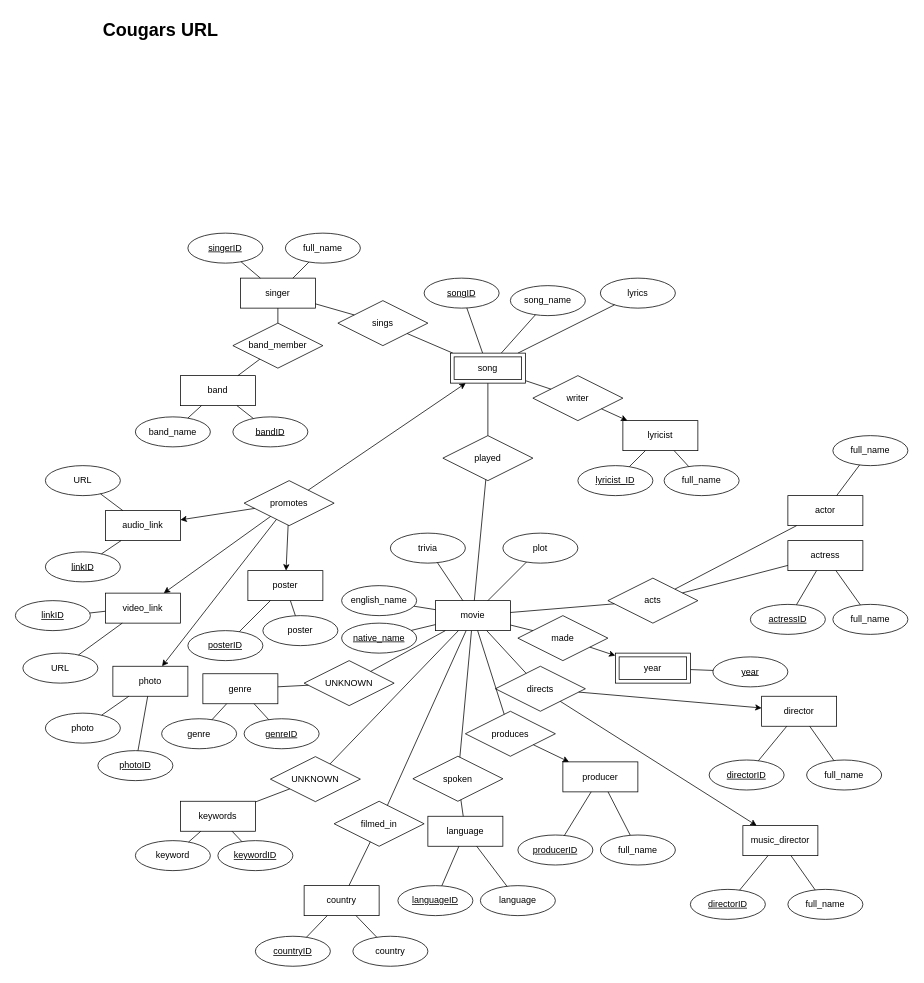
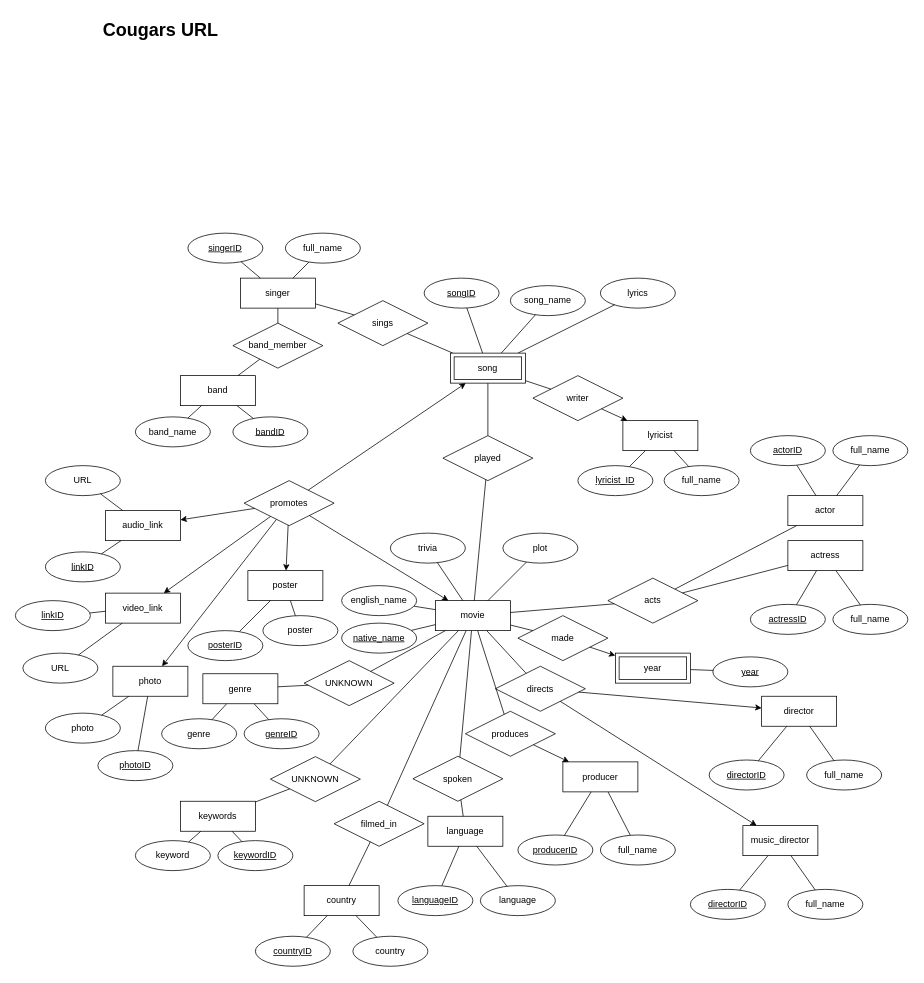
none -> (788, 450)
none -> (806, 480)
none -> (377, 557)
